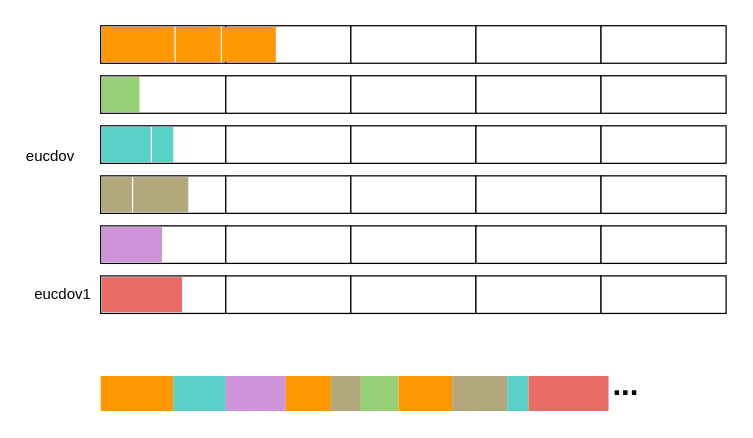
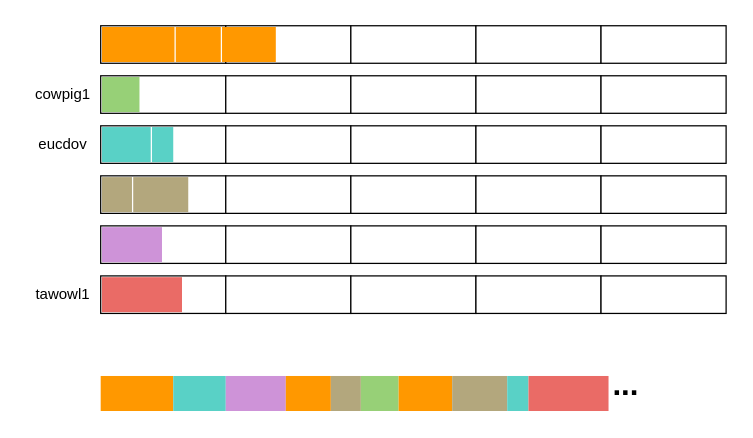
none -> (63, 94)
(51, 157) -> (63, 144)
(63, 294) -> (63, 294)
